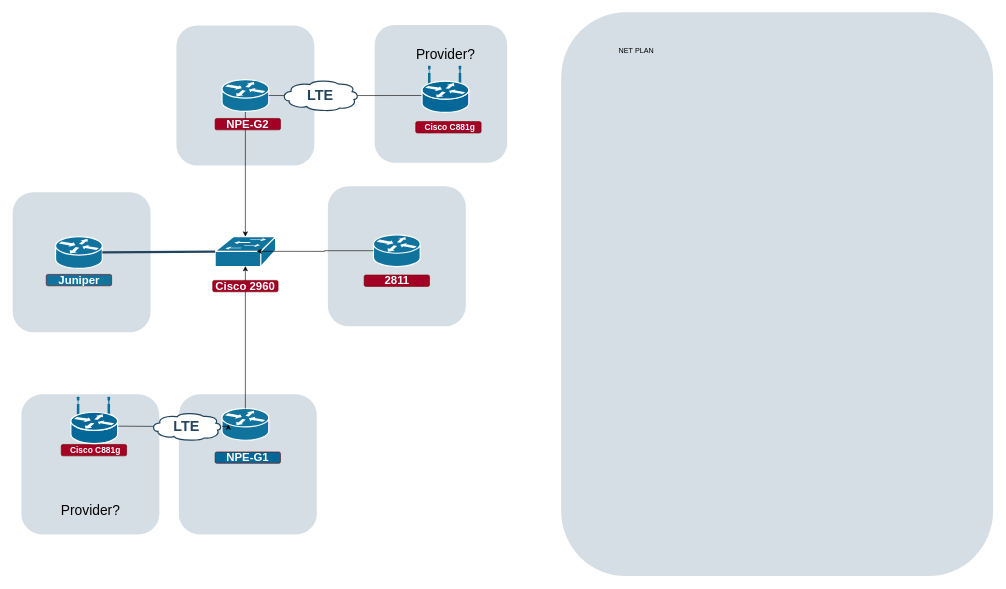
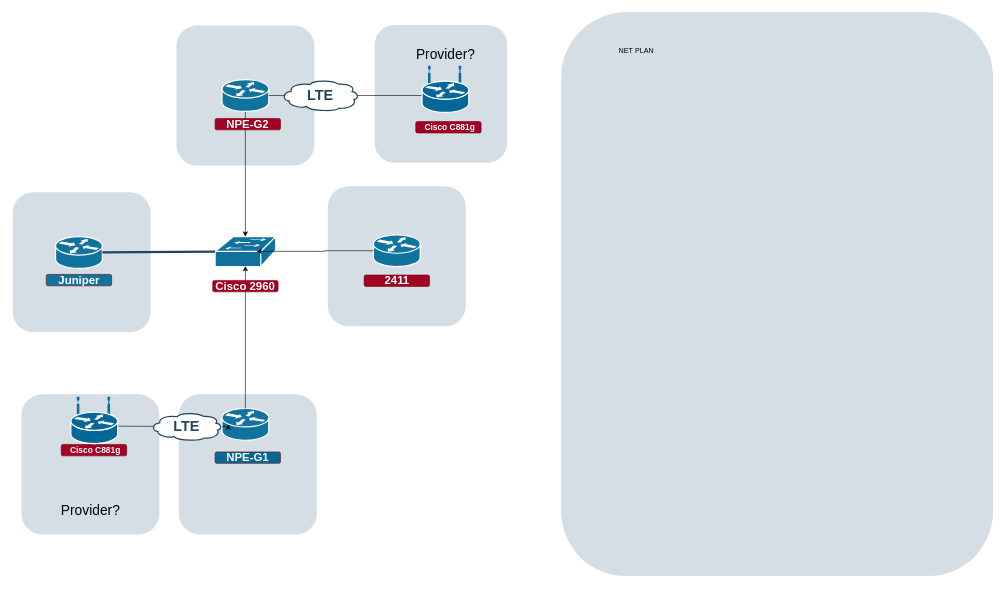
(397, 281) -> (397, 281)
